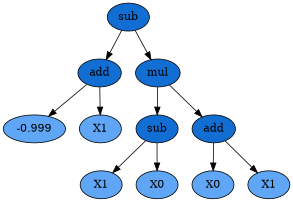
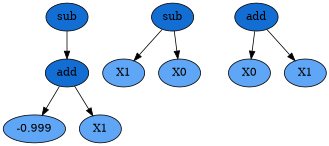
(158, 73) -> none
